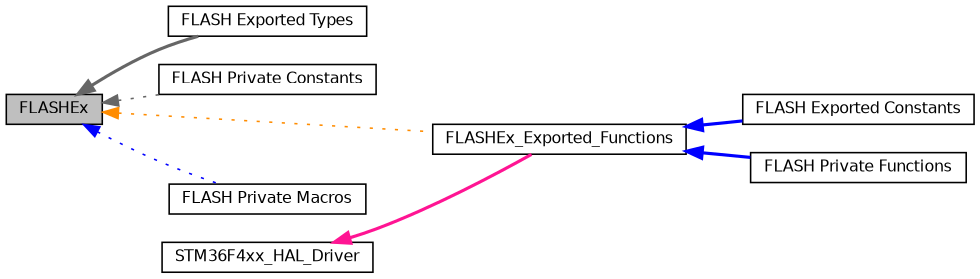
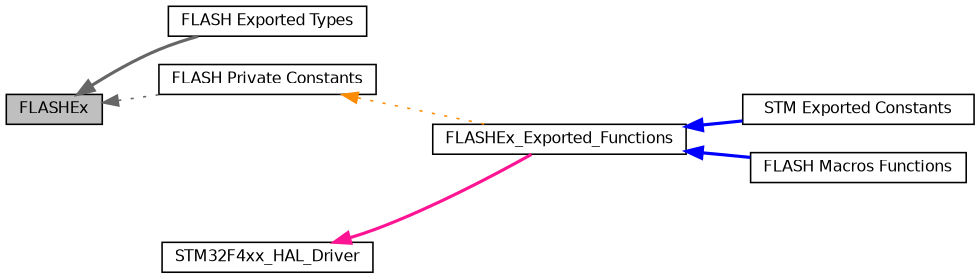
(858, 109) -> (858, 109)
(275, 122) -> (422, 111)
(858, 168) -> (858, 168)
(268, 199) -> none
(268, 257) -> (268, 257)
